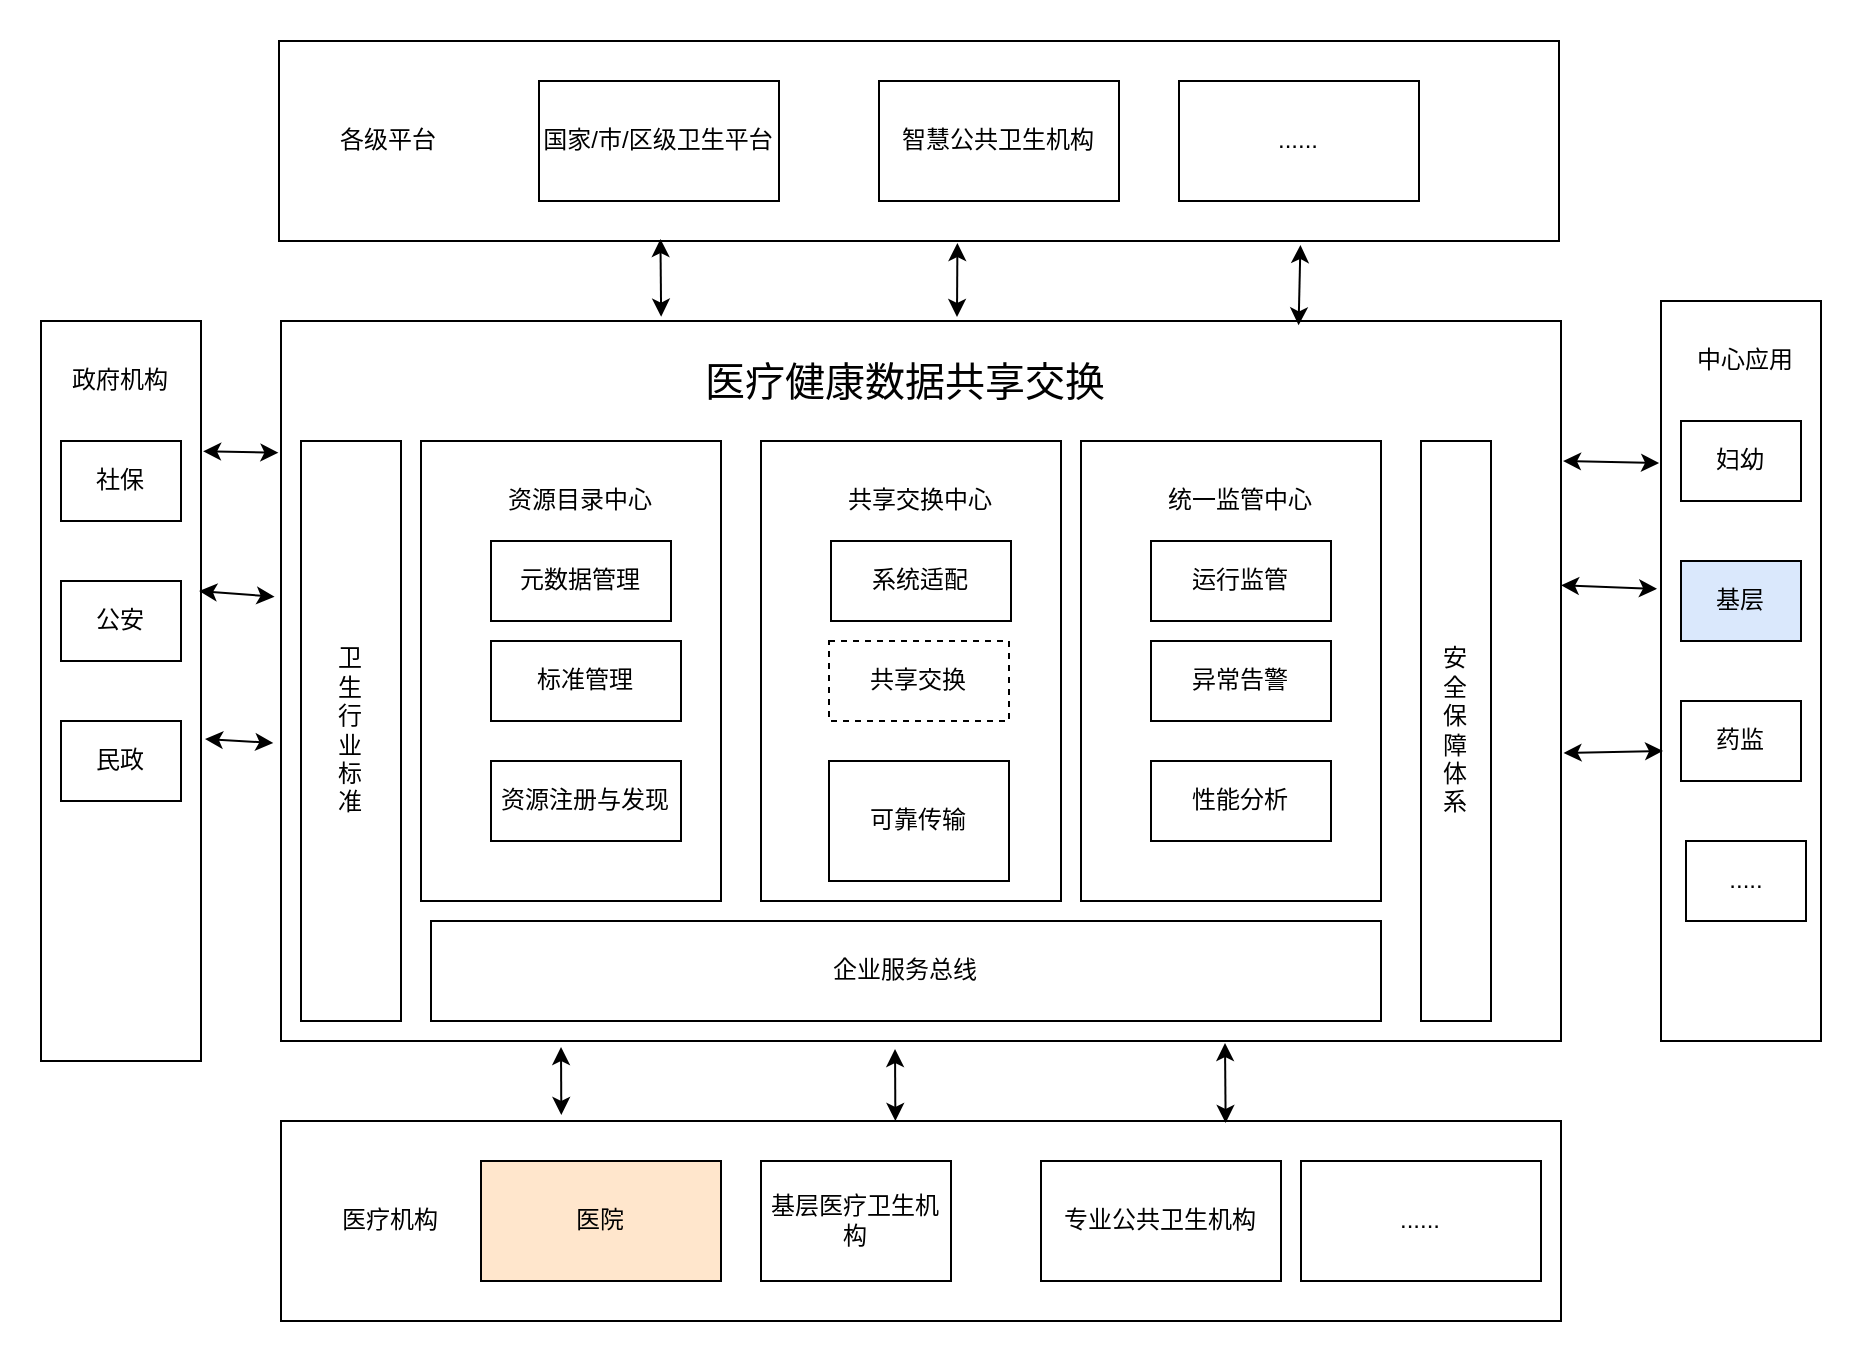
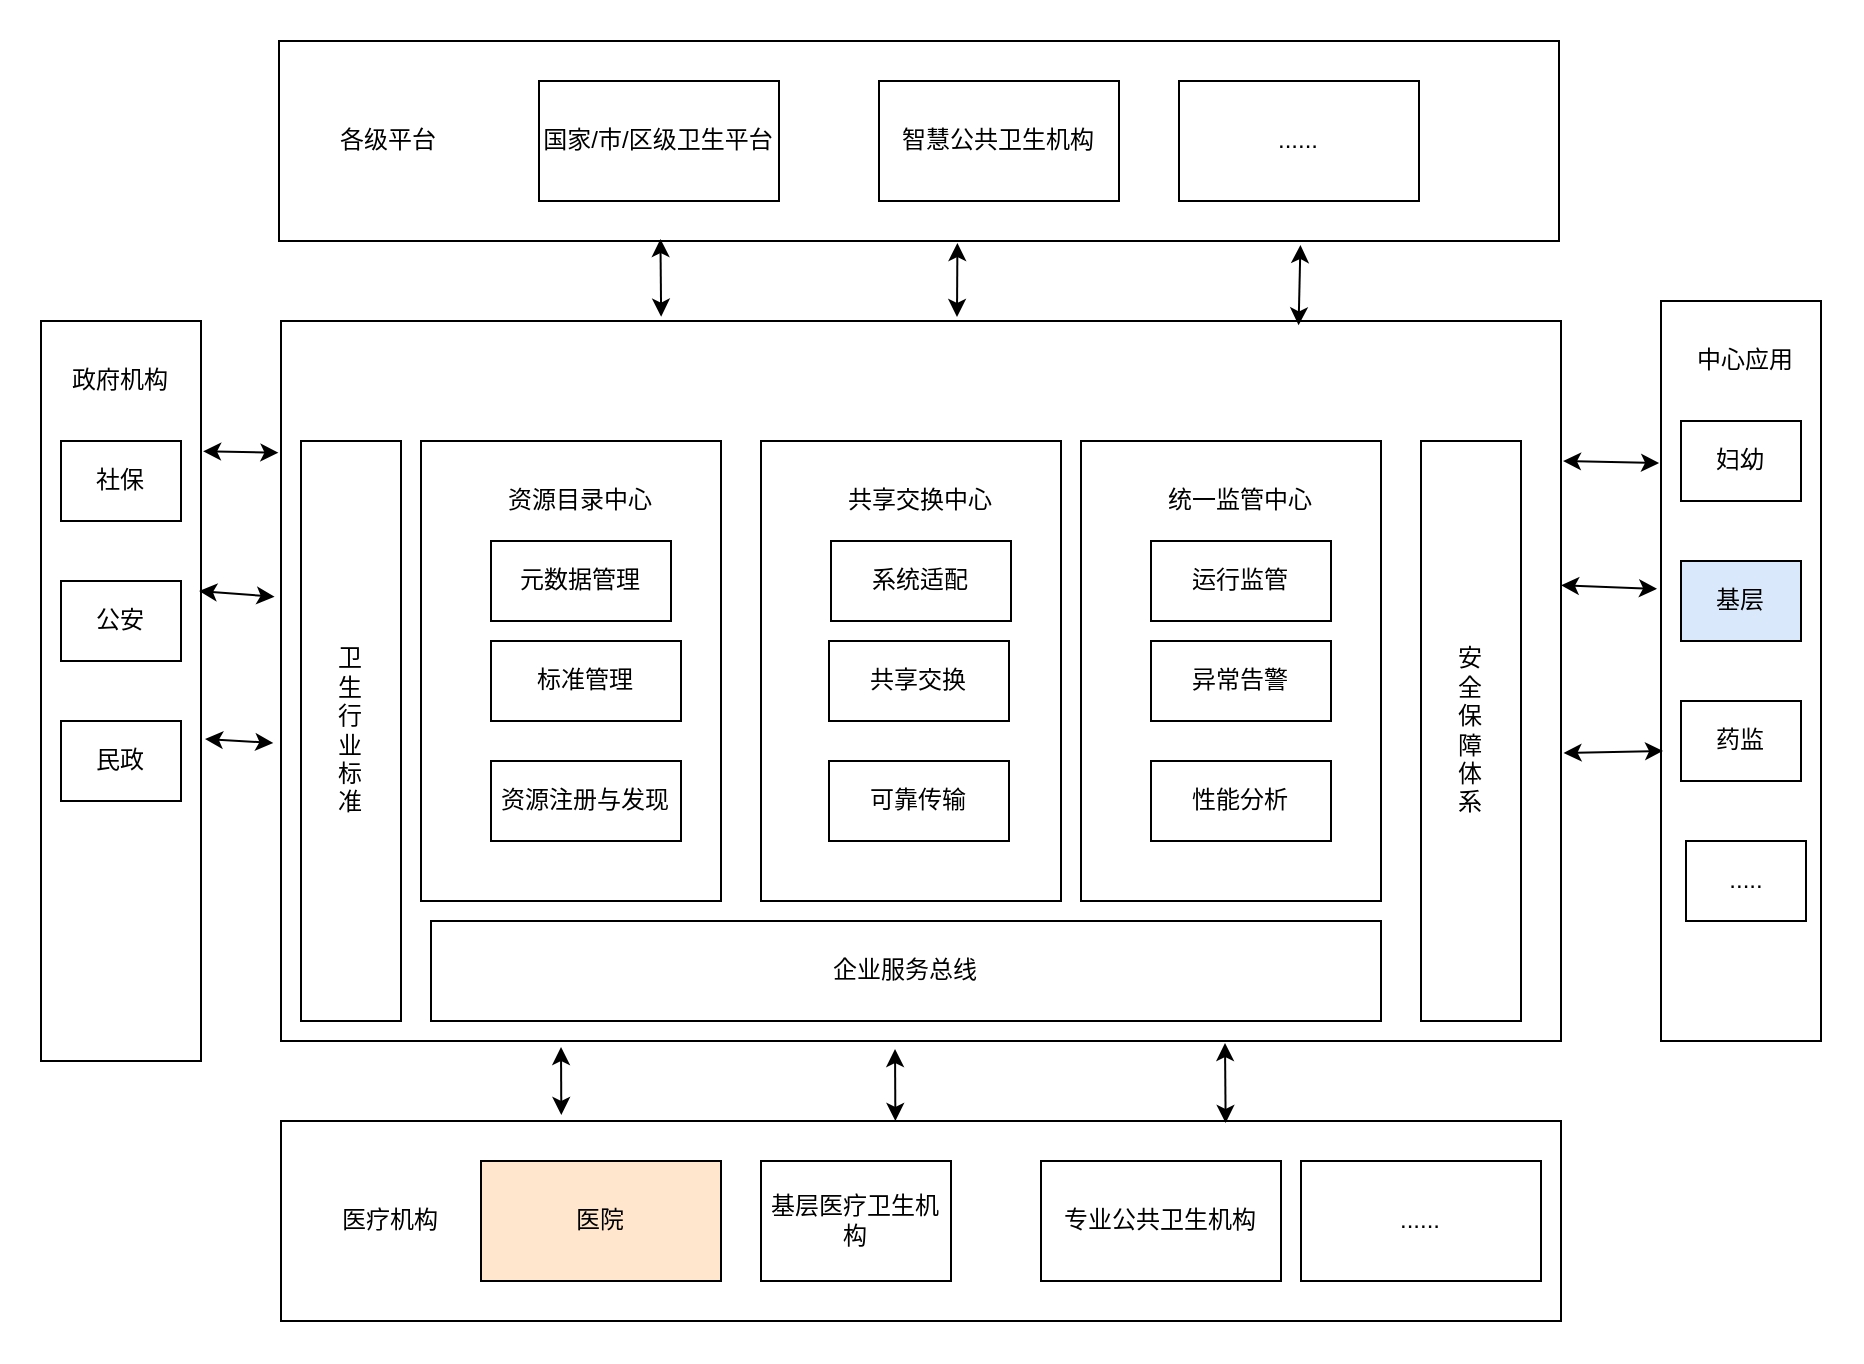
(906, 381) -> none
(919, 681) -> (919, 681)
(1456, 731) -> (1471, 731)
(919, 821) -> (919, 801)
